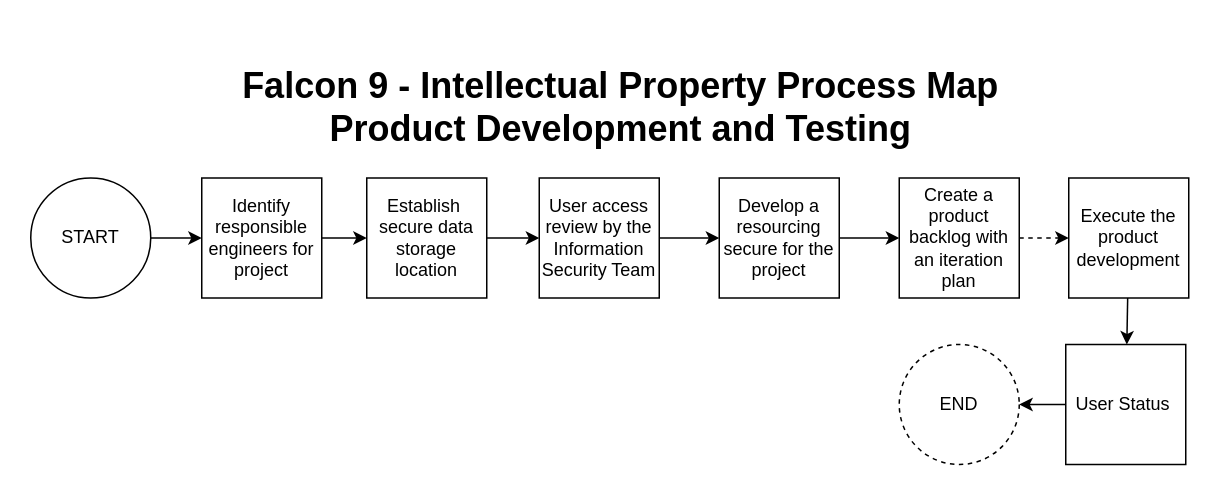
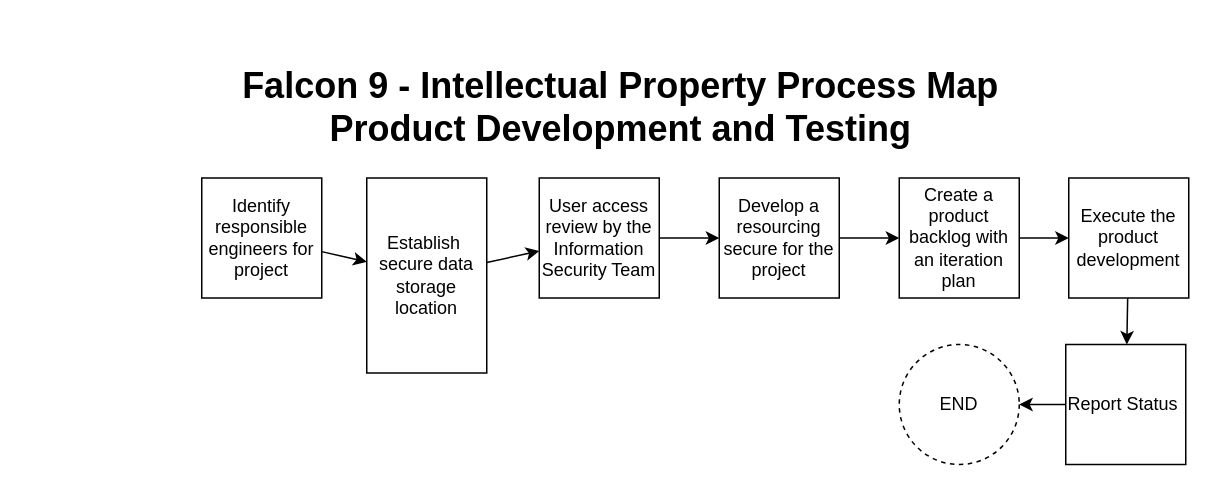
(91, 238) -> none
(171, 238) -> none
(427, 238) -> (427, 275)
(1038, 238) -> (1038, 238)
(1126, 404) -> (1126, 404)
